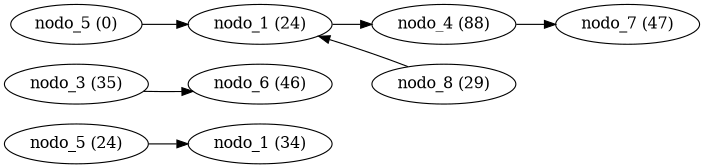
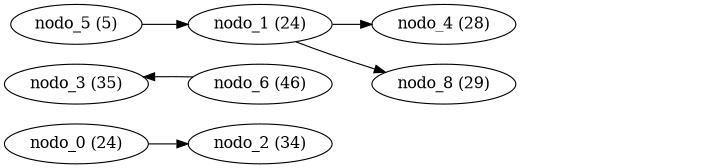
(76, 24) -> (76, 24)
(444, 24) -> (444, 24)
(628, 24) -> none
(369, 52) -> (335, 56)
(163, 92) -> (174, 77)
(76, 144) -> (76, 144)
(260, 144) -> (260, 144)
